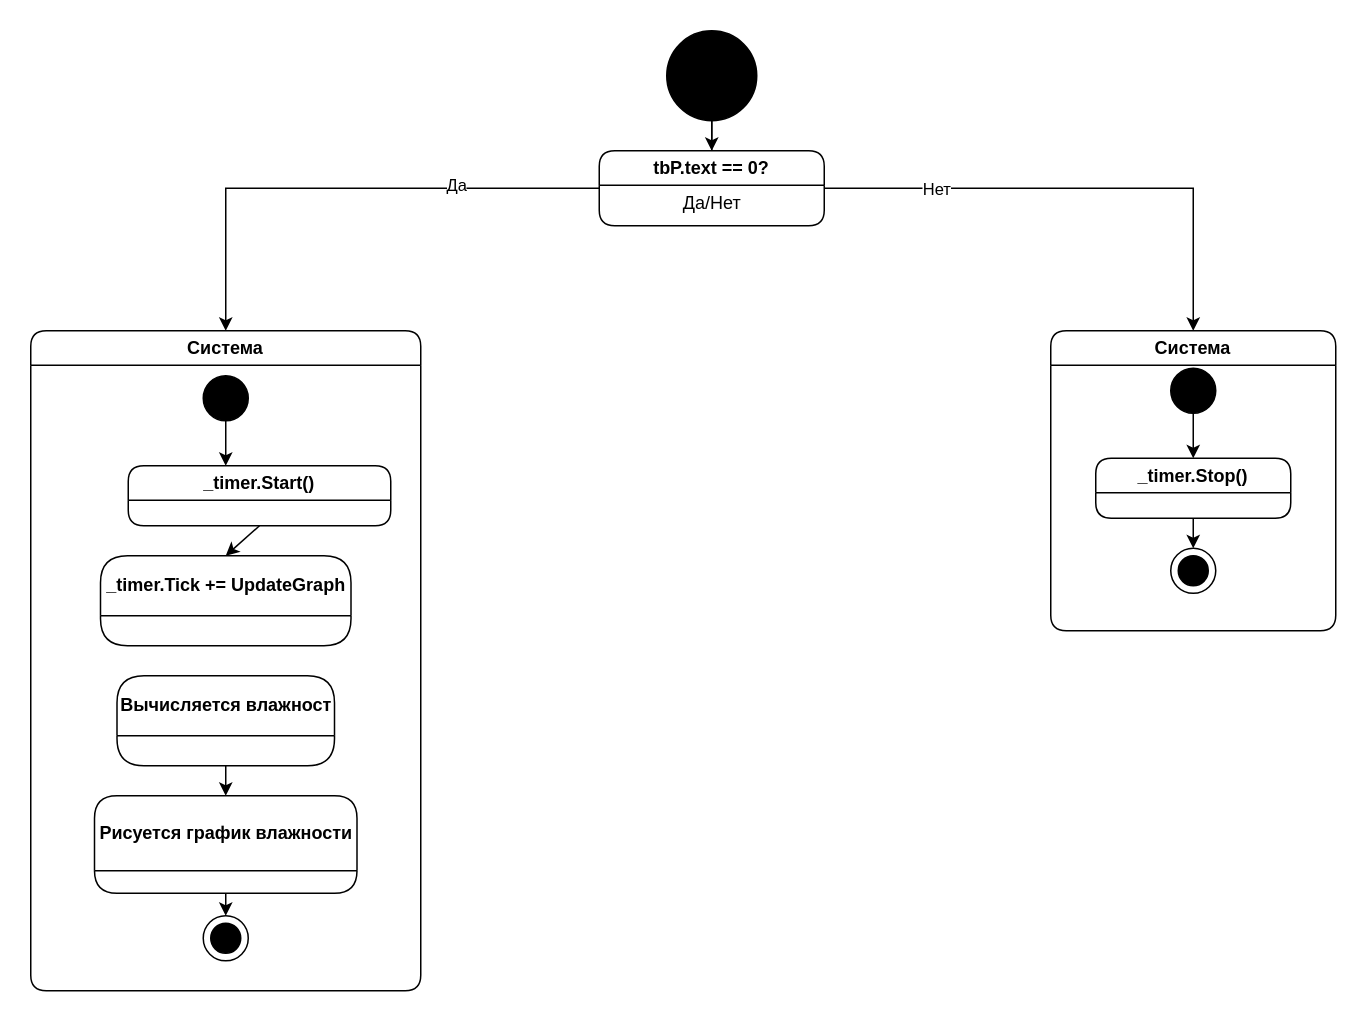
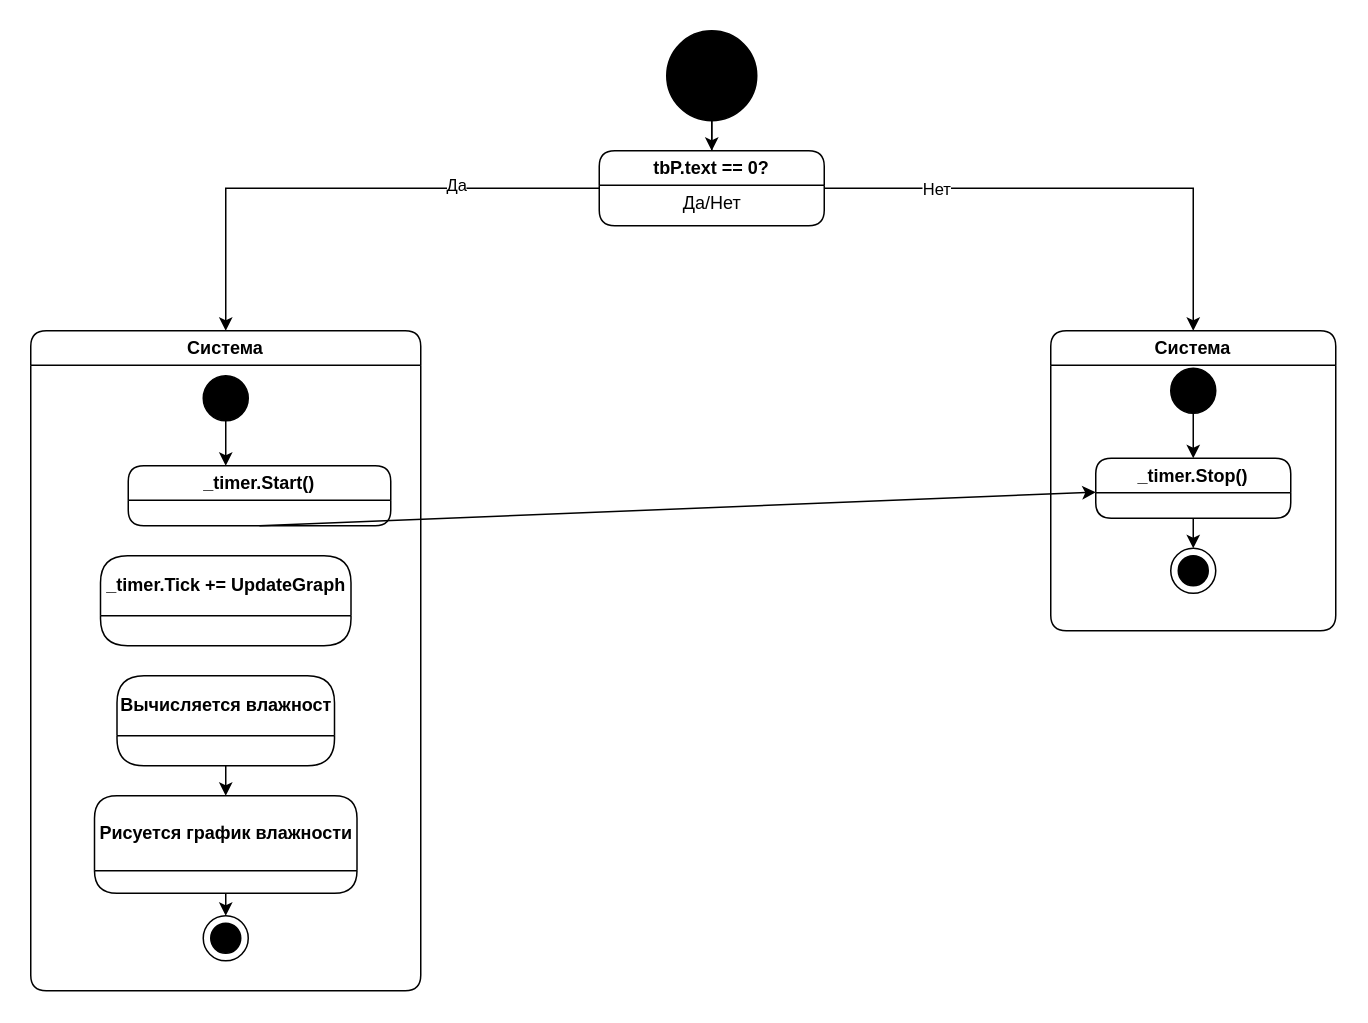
(245, 539) -> (701, 508)
